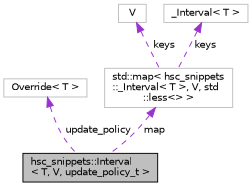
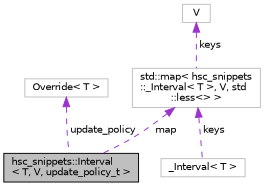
(188, 50) -> (201, 138)
